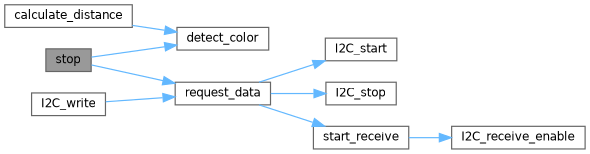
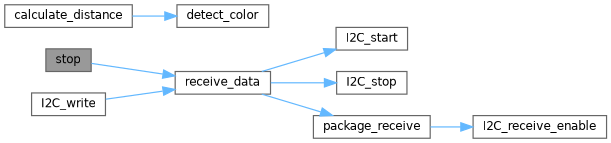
(128, 52) -> none
(223, 94) -> (223, 83)
(361, 138) -> (372, 127)
